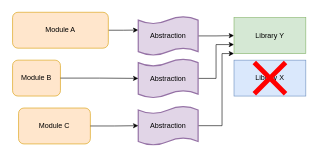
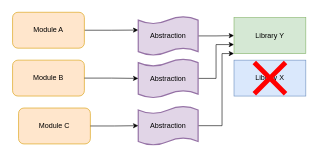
(60, 30) -> (48, 30)
(36, 78) -> (48, 78)
